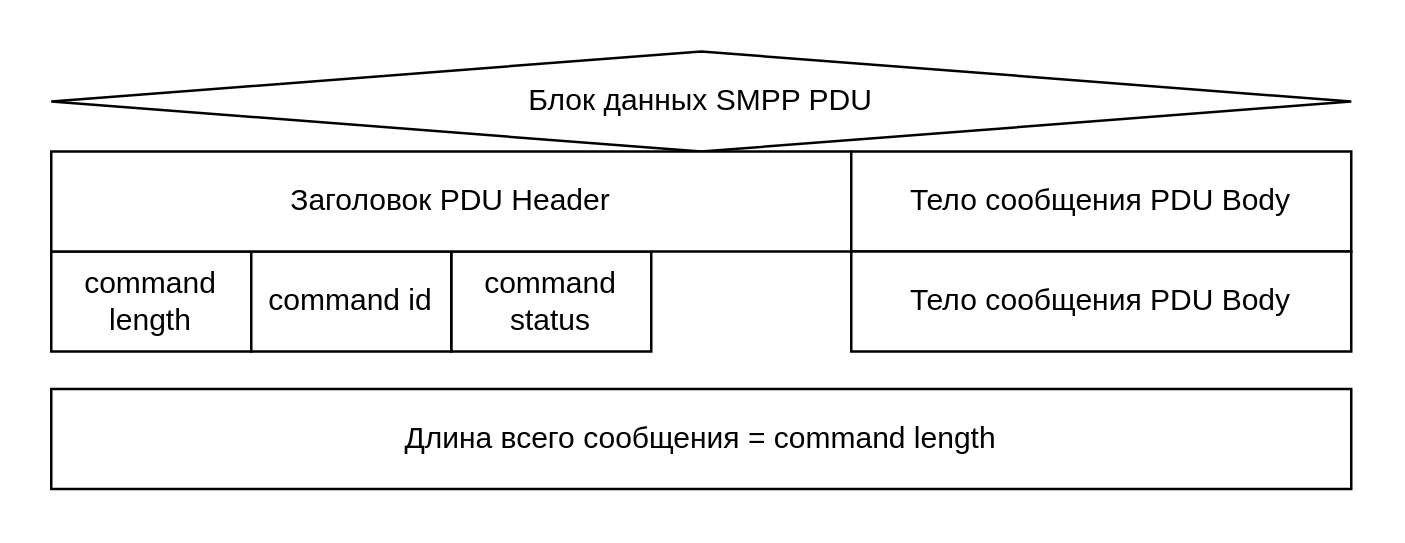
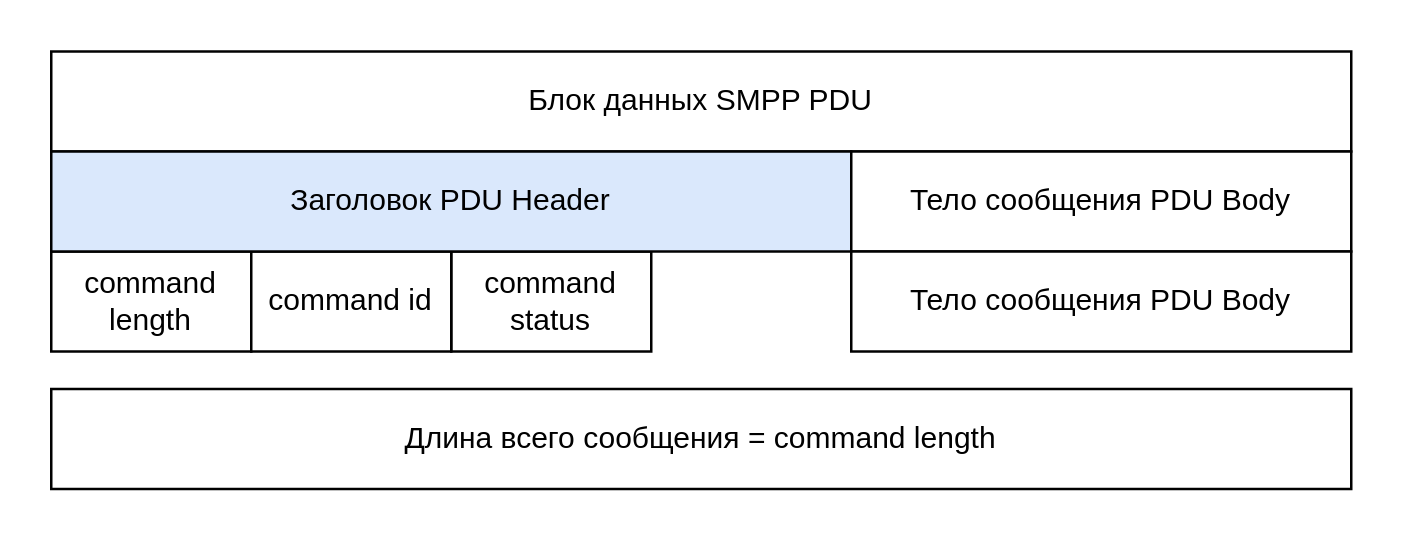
(701, 101) -> (701, 101)
(451, 201) -> (451, 201)
